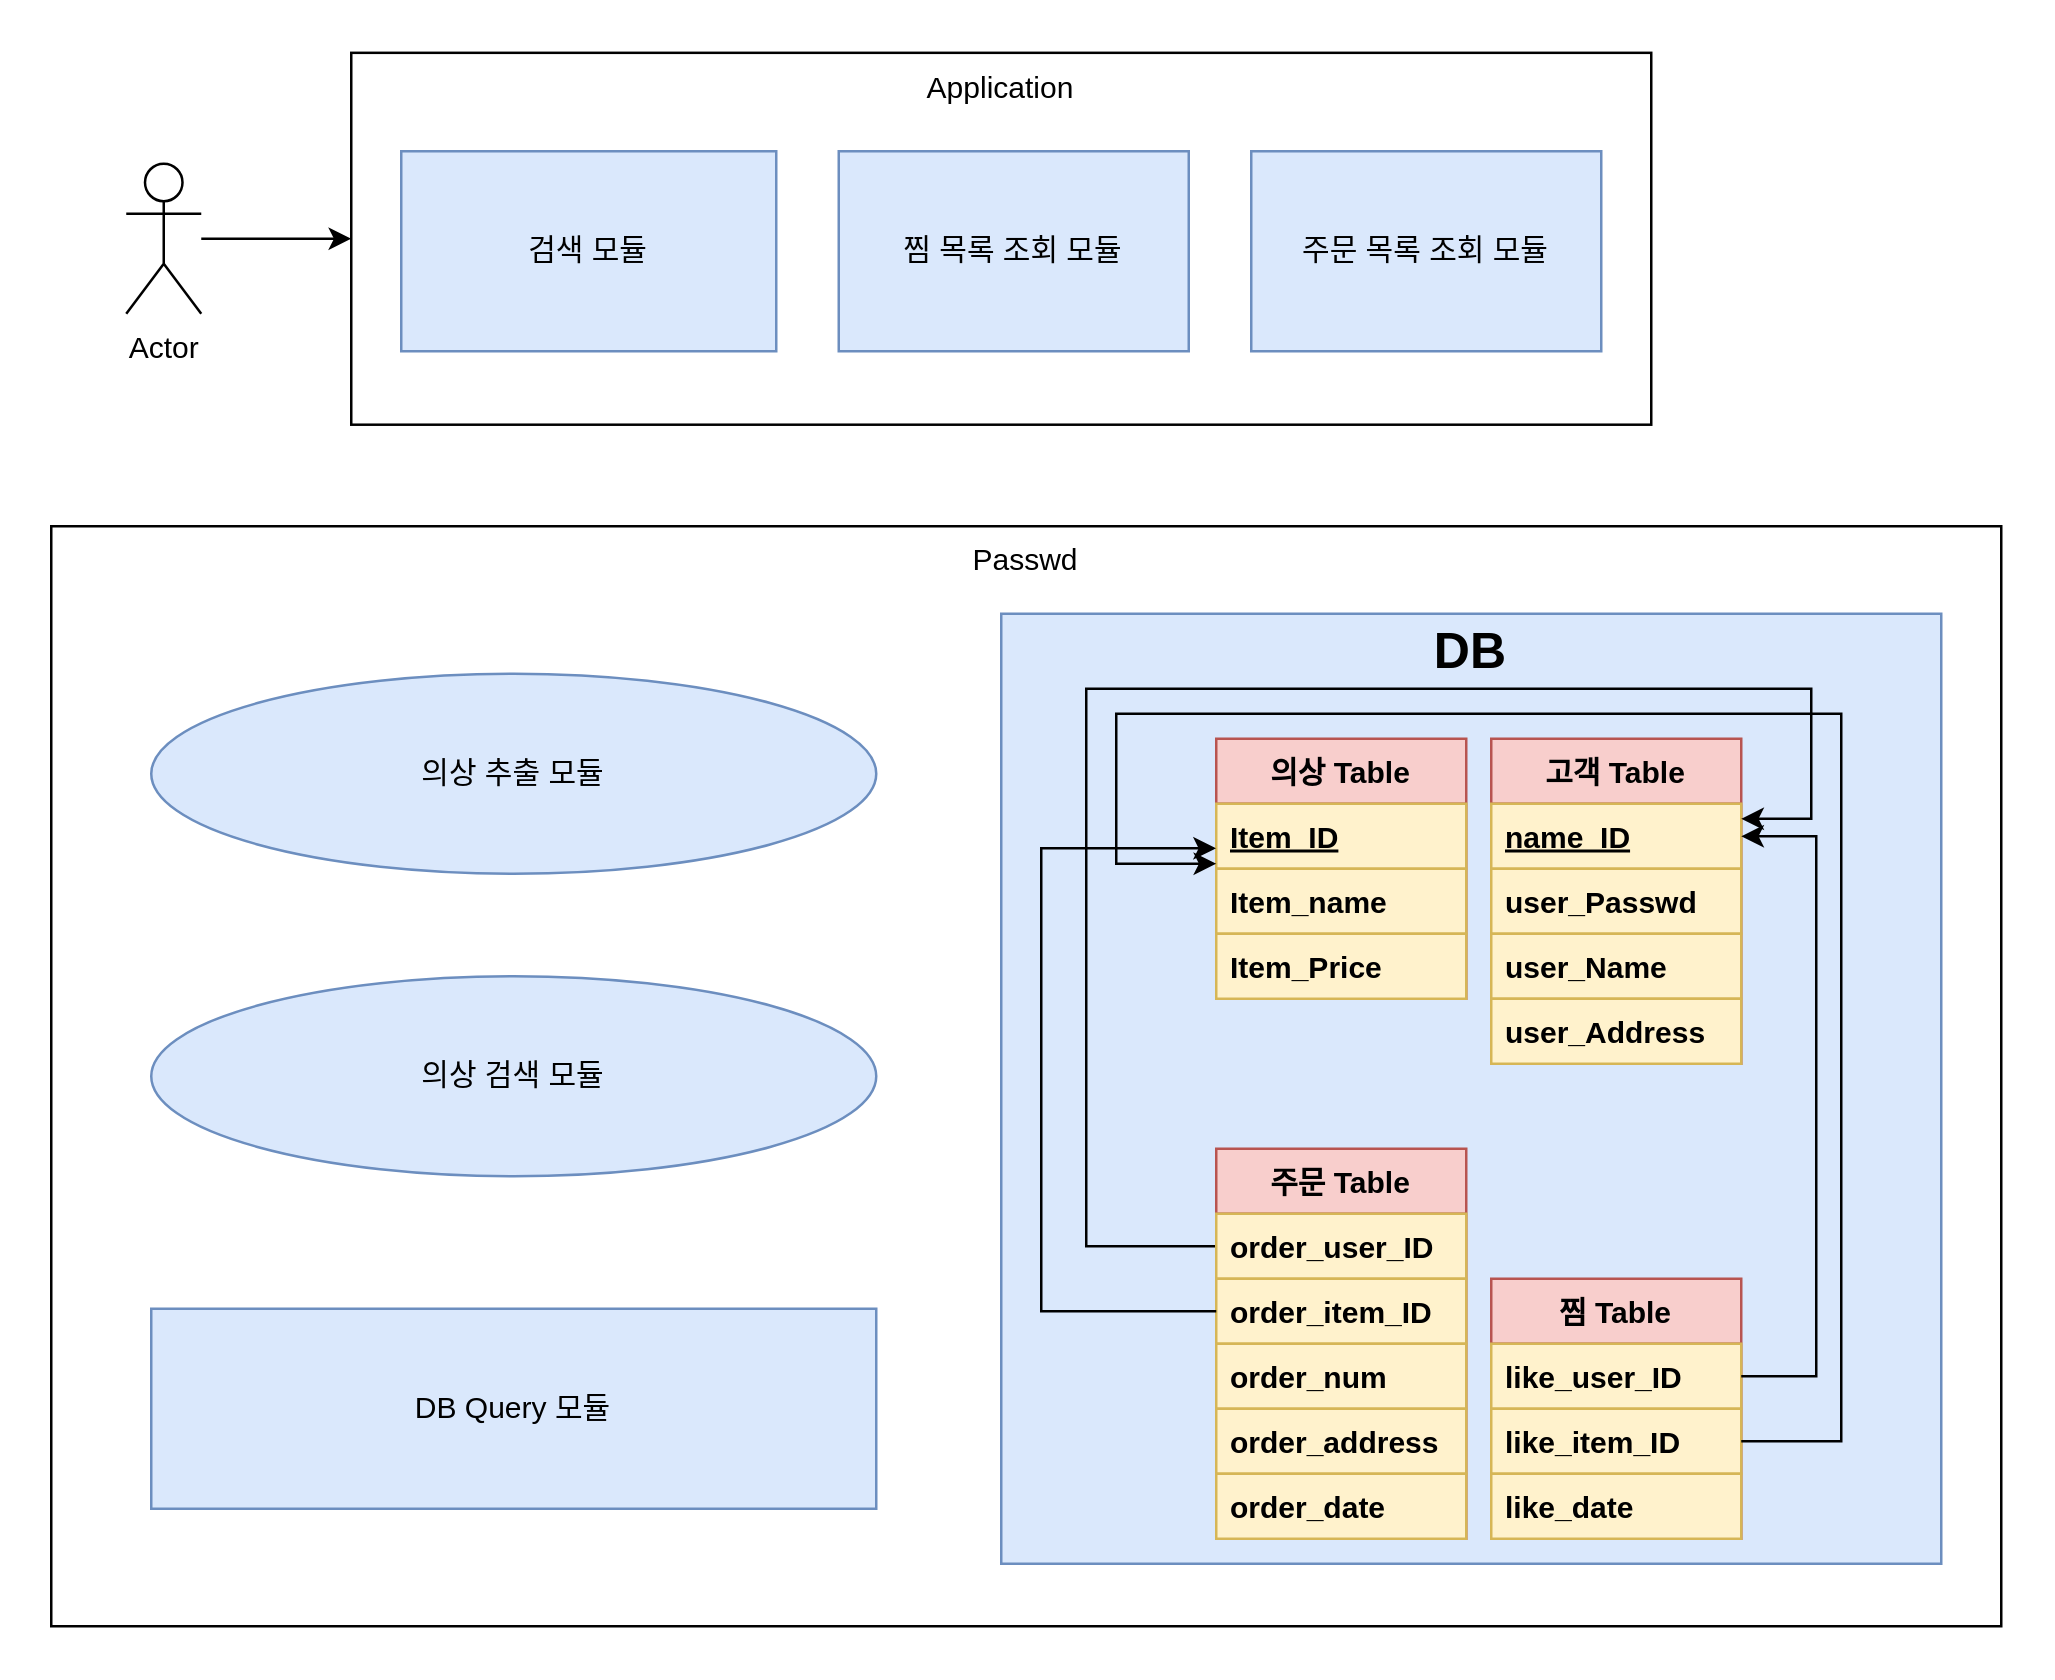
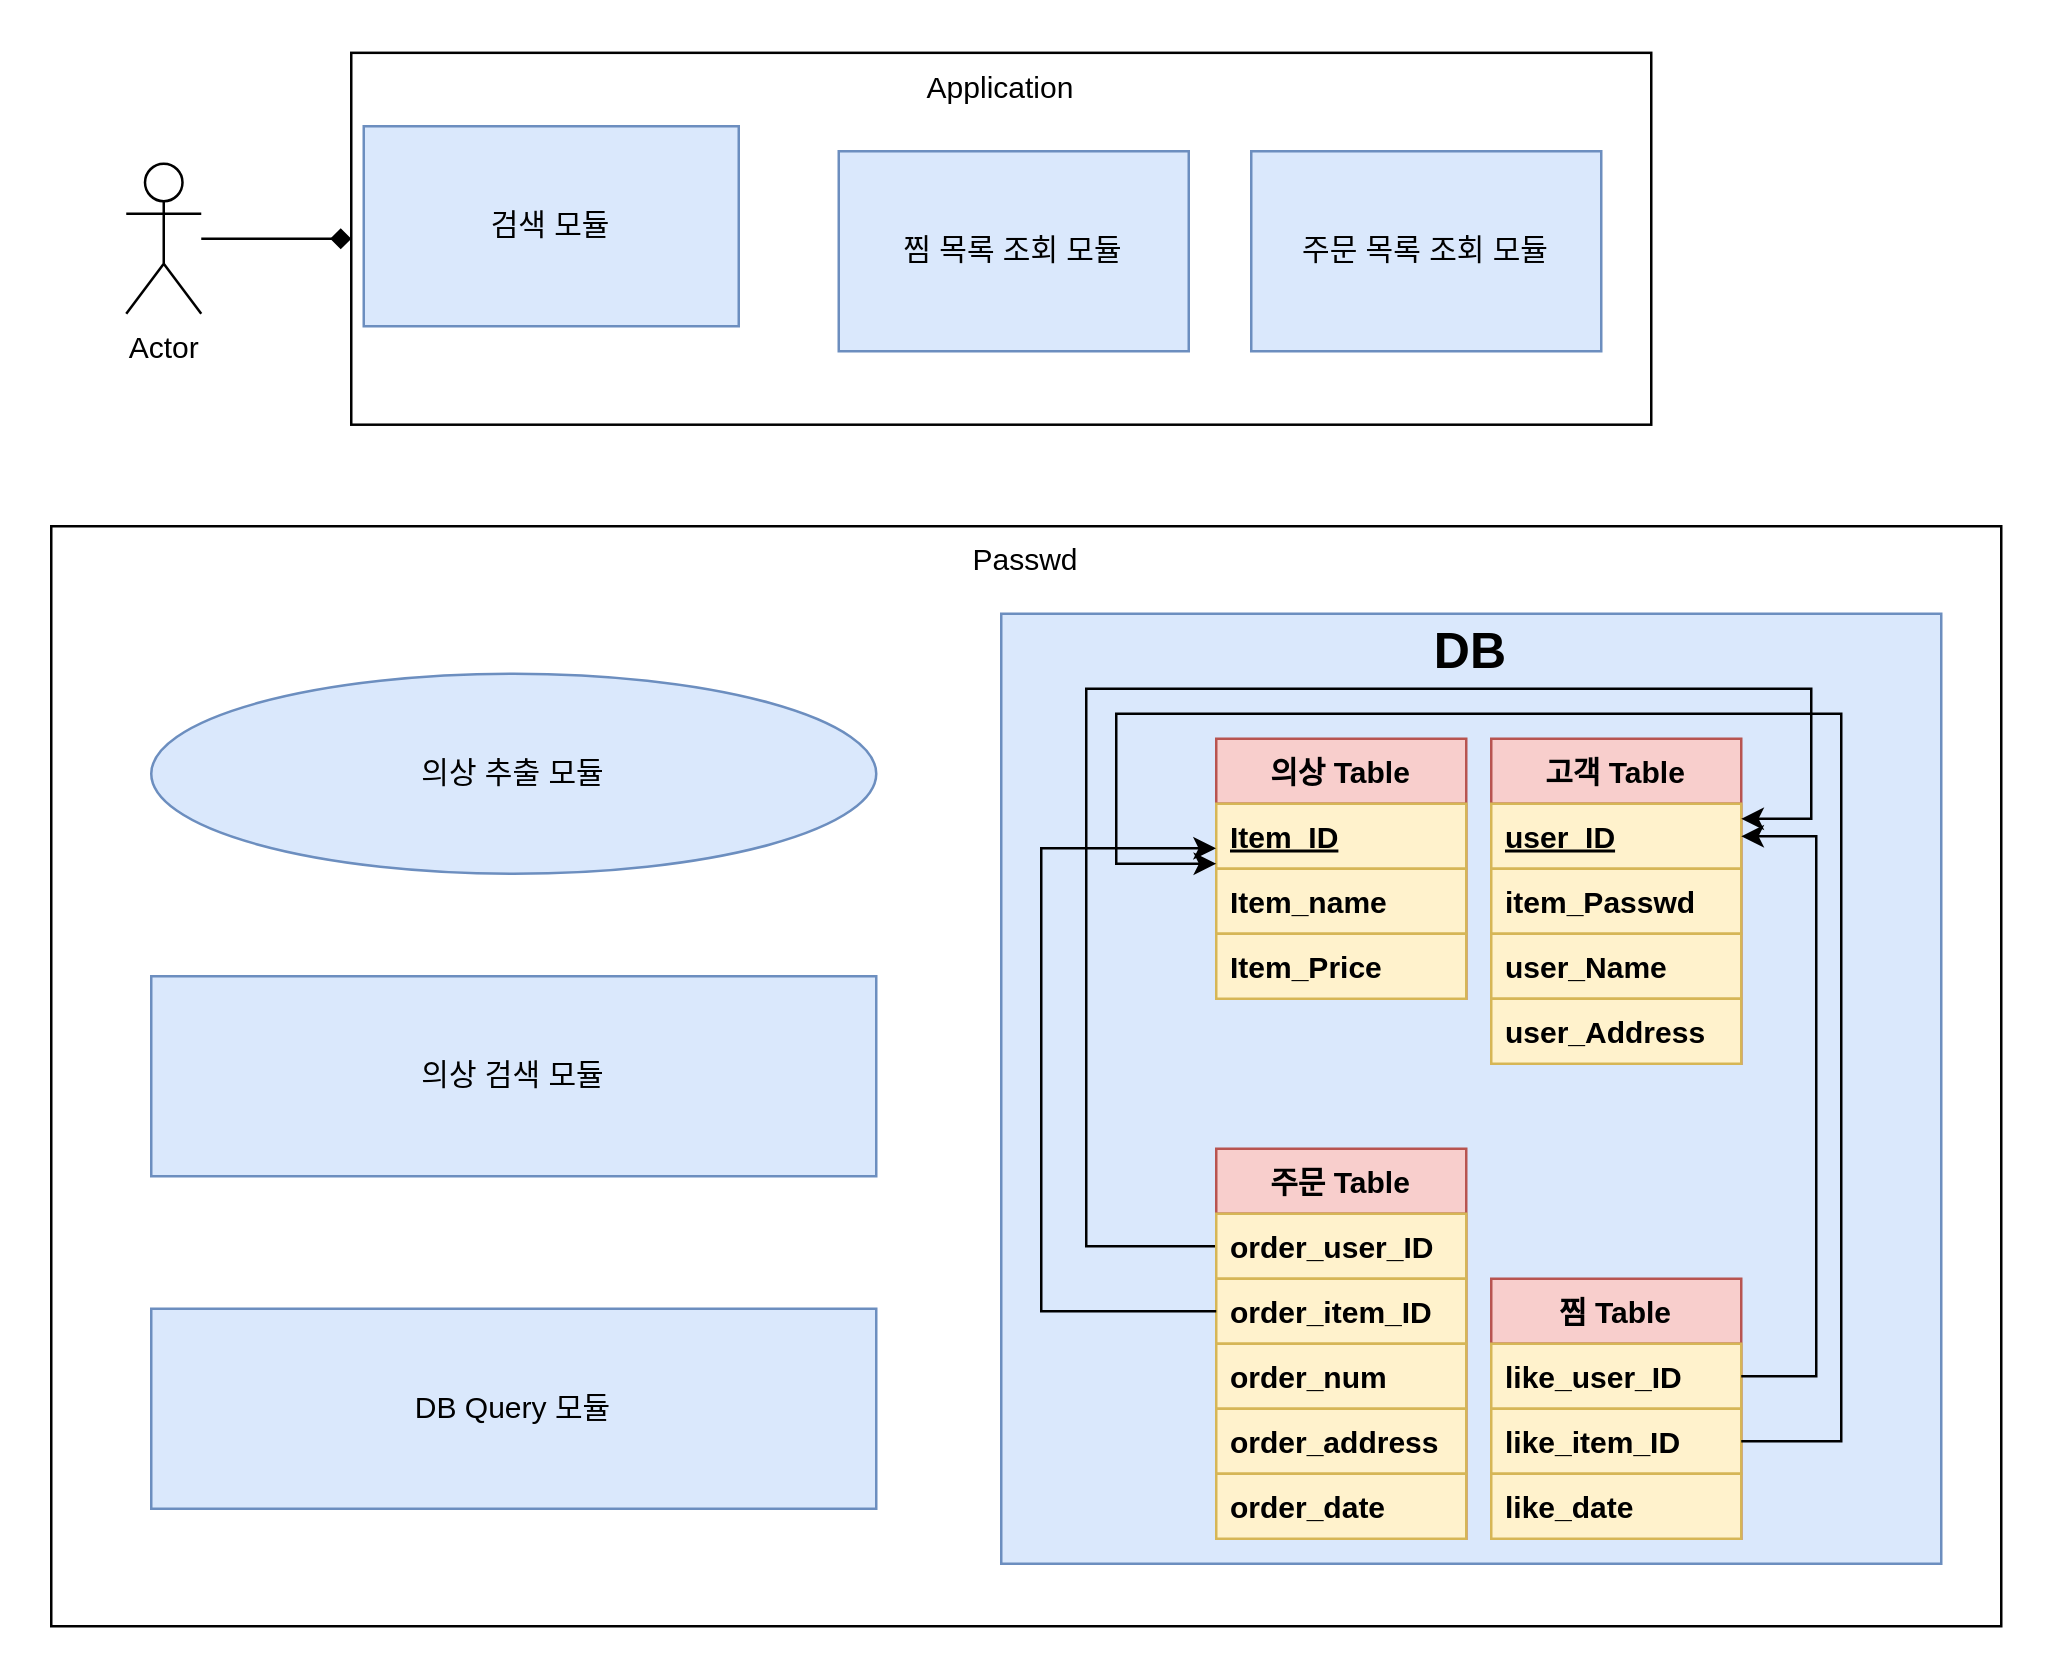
(332, 239) -> (331, 239)
(589, 251) -> (551, 226)
(1564, 838) -> (1564, 838)
(1597, 903) -> (1594, 903)
(514, 1076) -> (514, 1076)
